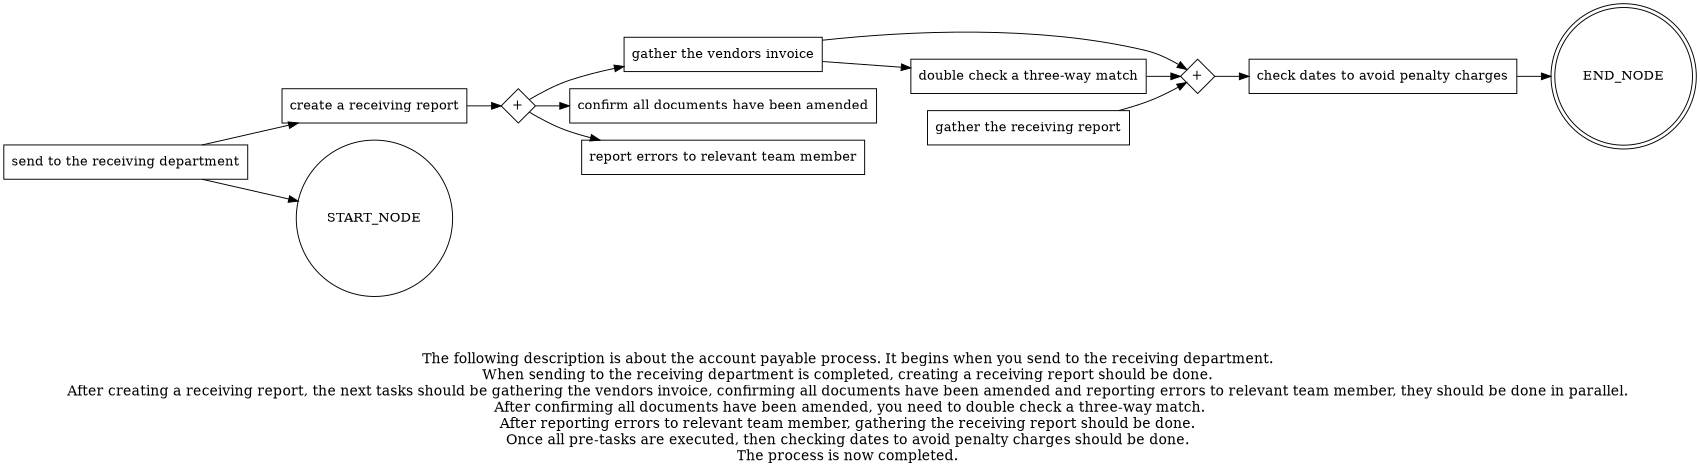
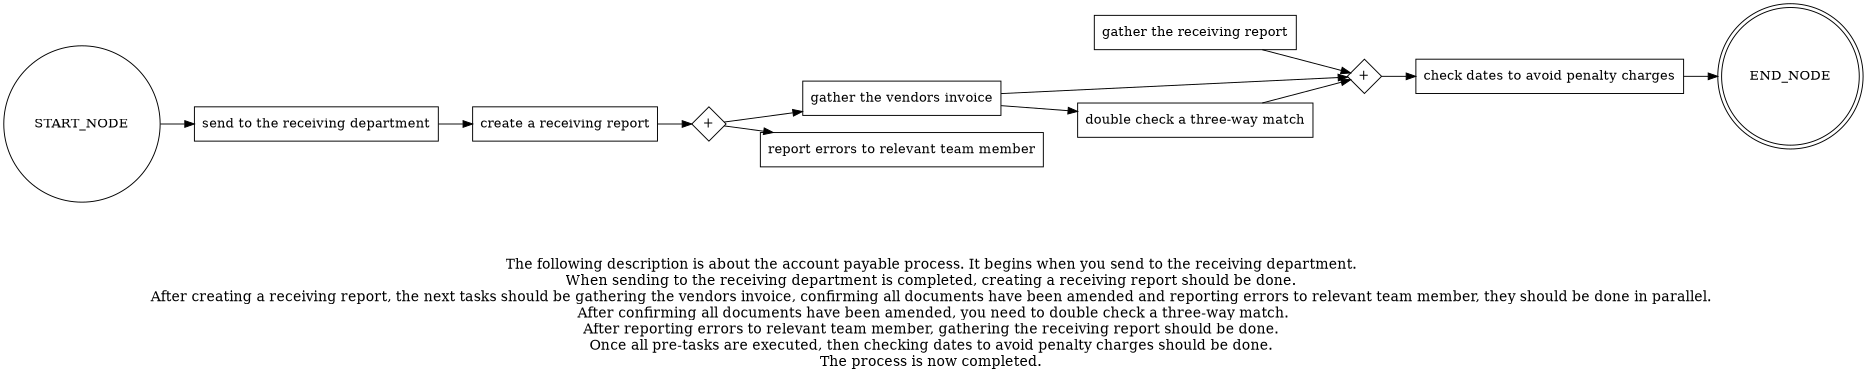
(723, 106) -> none
(245, 189) -> (172, 124)
